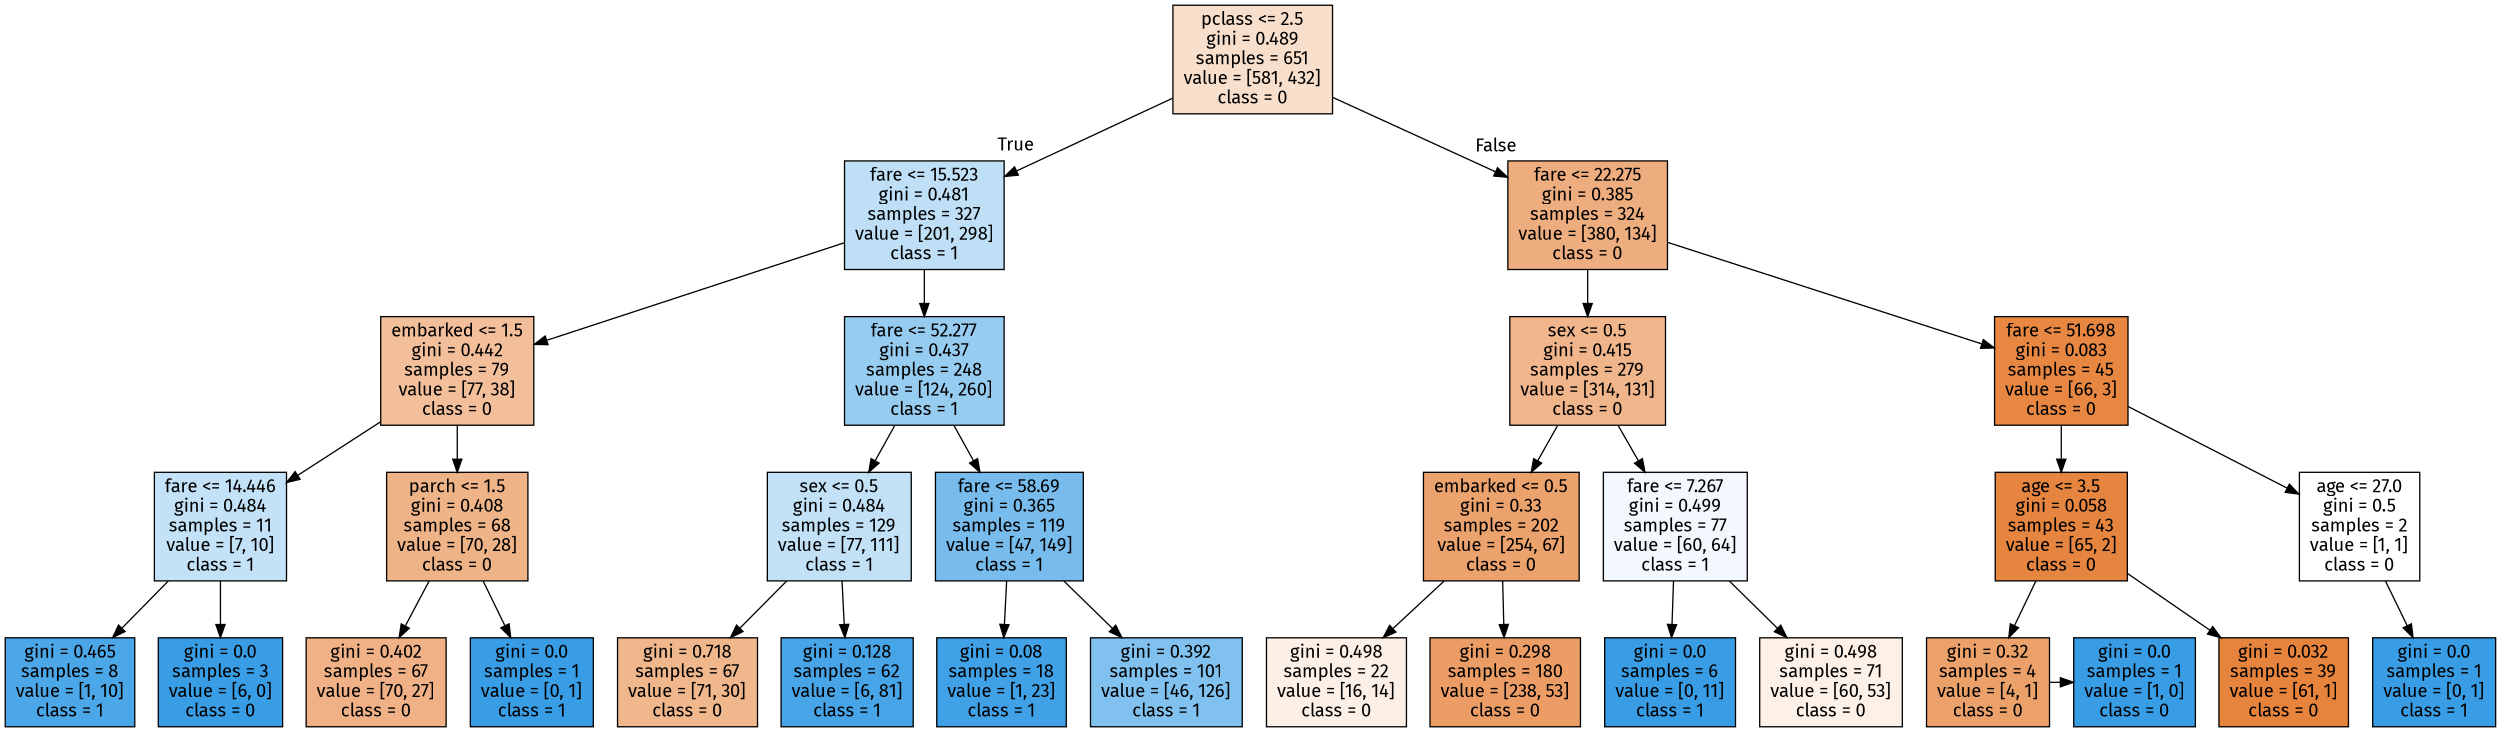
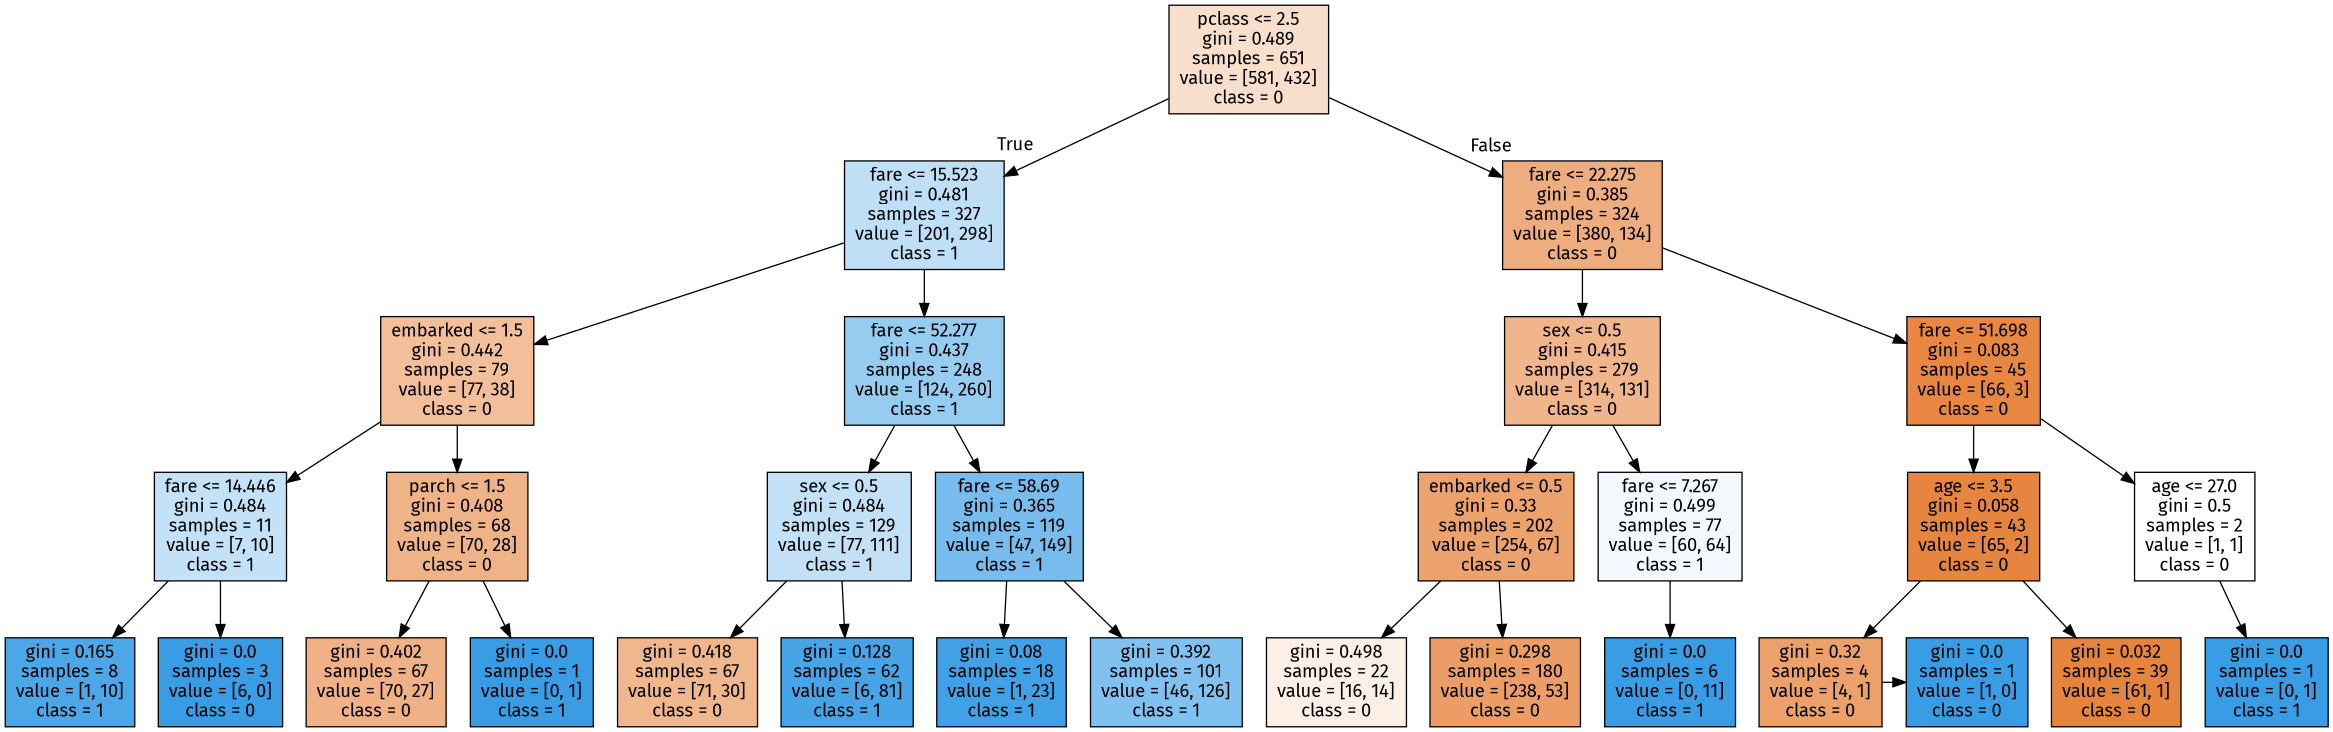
(70, 682) -> (70, 682)
(688, 682) -> (688, 682)
(1831, 682) -> none
